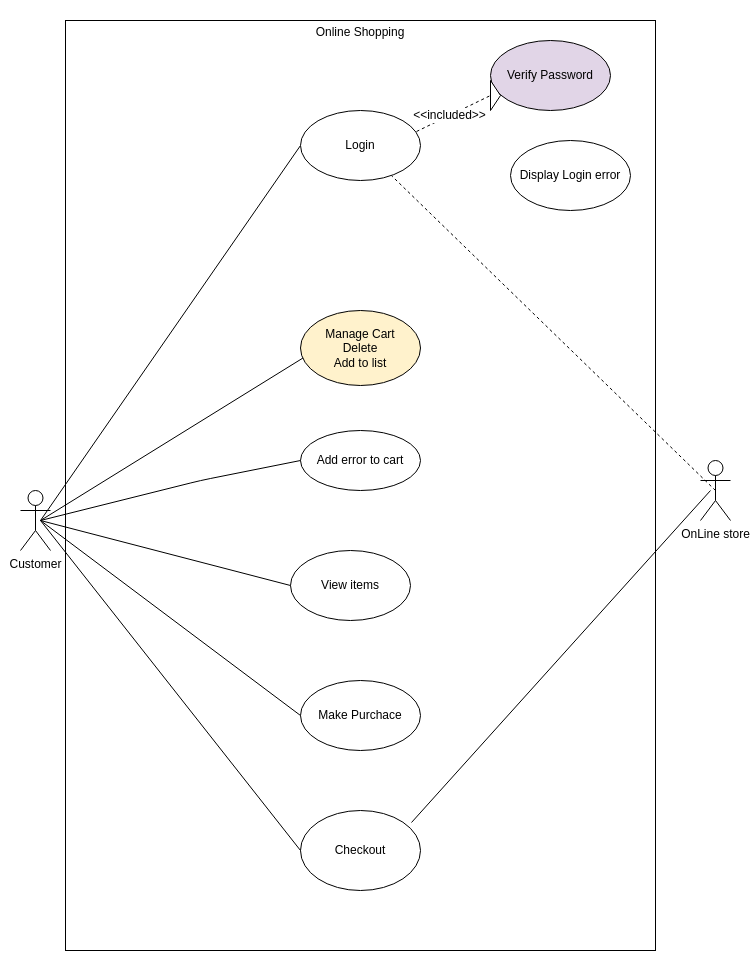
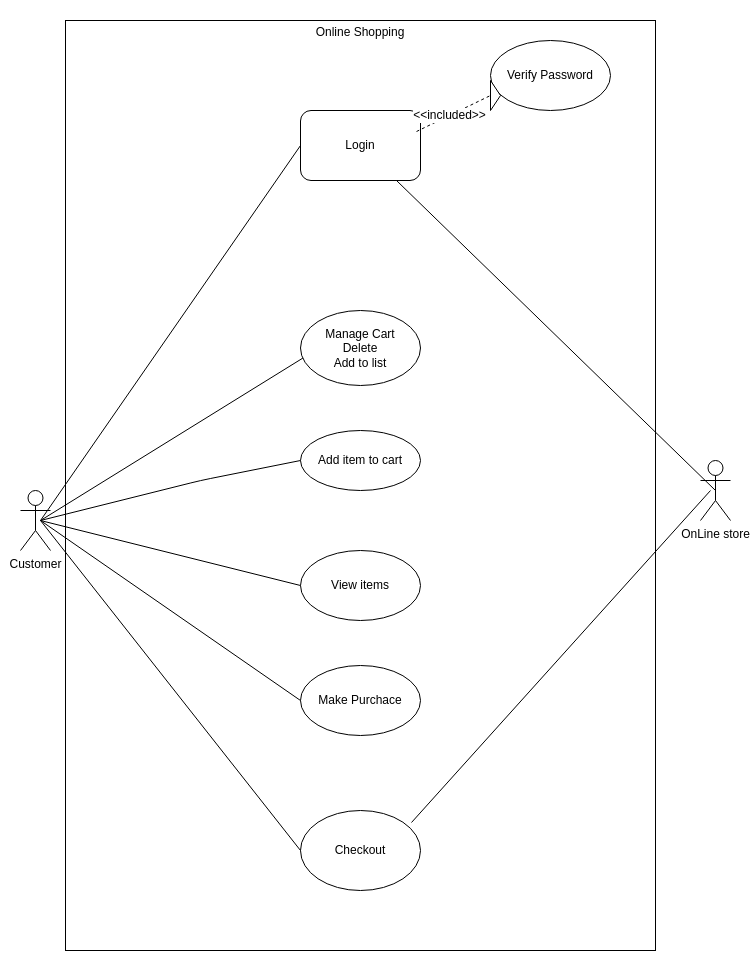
(551, 76) -> (551, 76)
(361, 146) -> (361, 146)
(571, 176) -> none
(552, 332) -> (555, 335)
(361, 348) -> (361, 348)
(361, 461) -> (361, 461)
(351, 586) -> (361, 586)
(361, 716) -> (361, 701)
